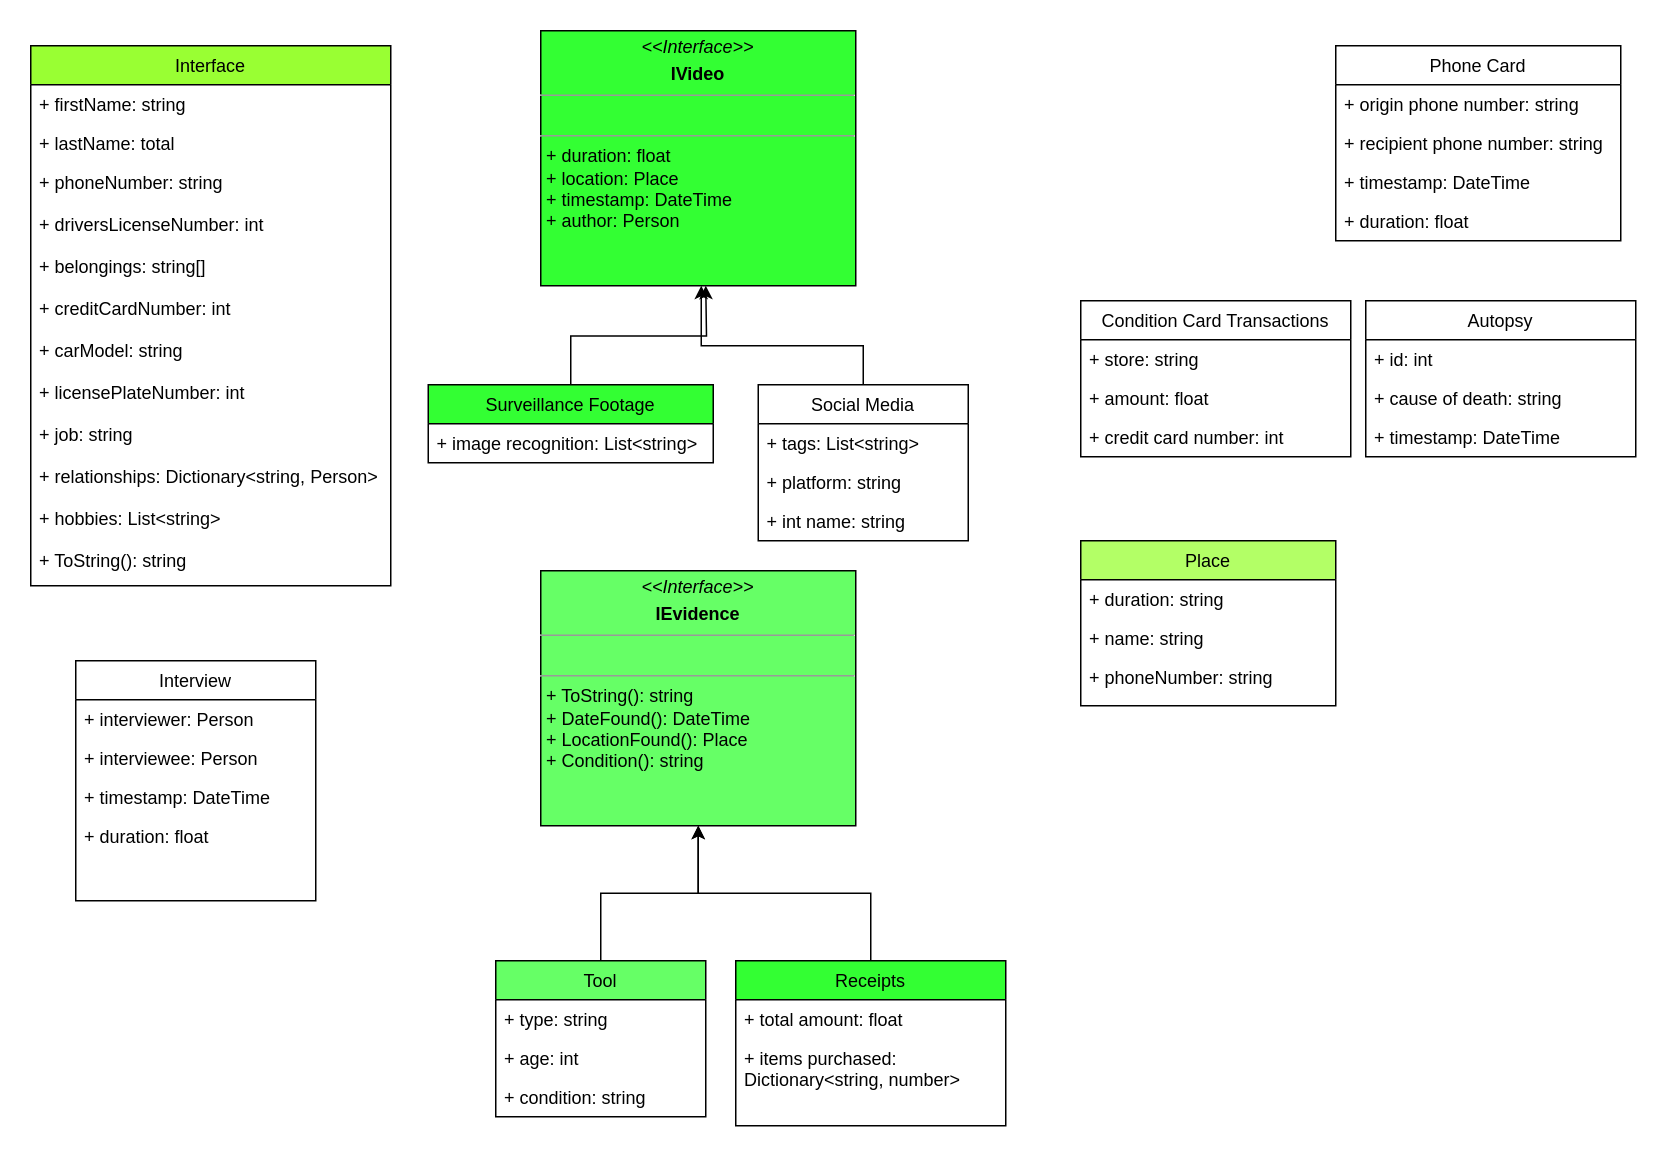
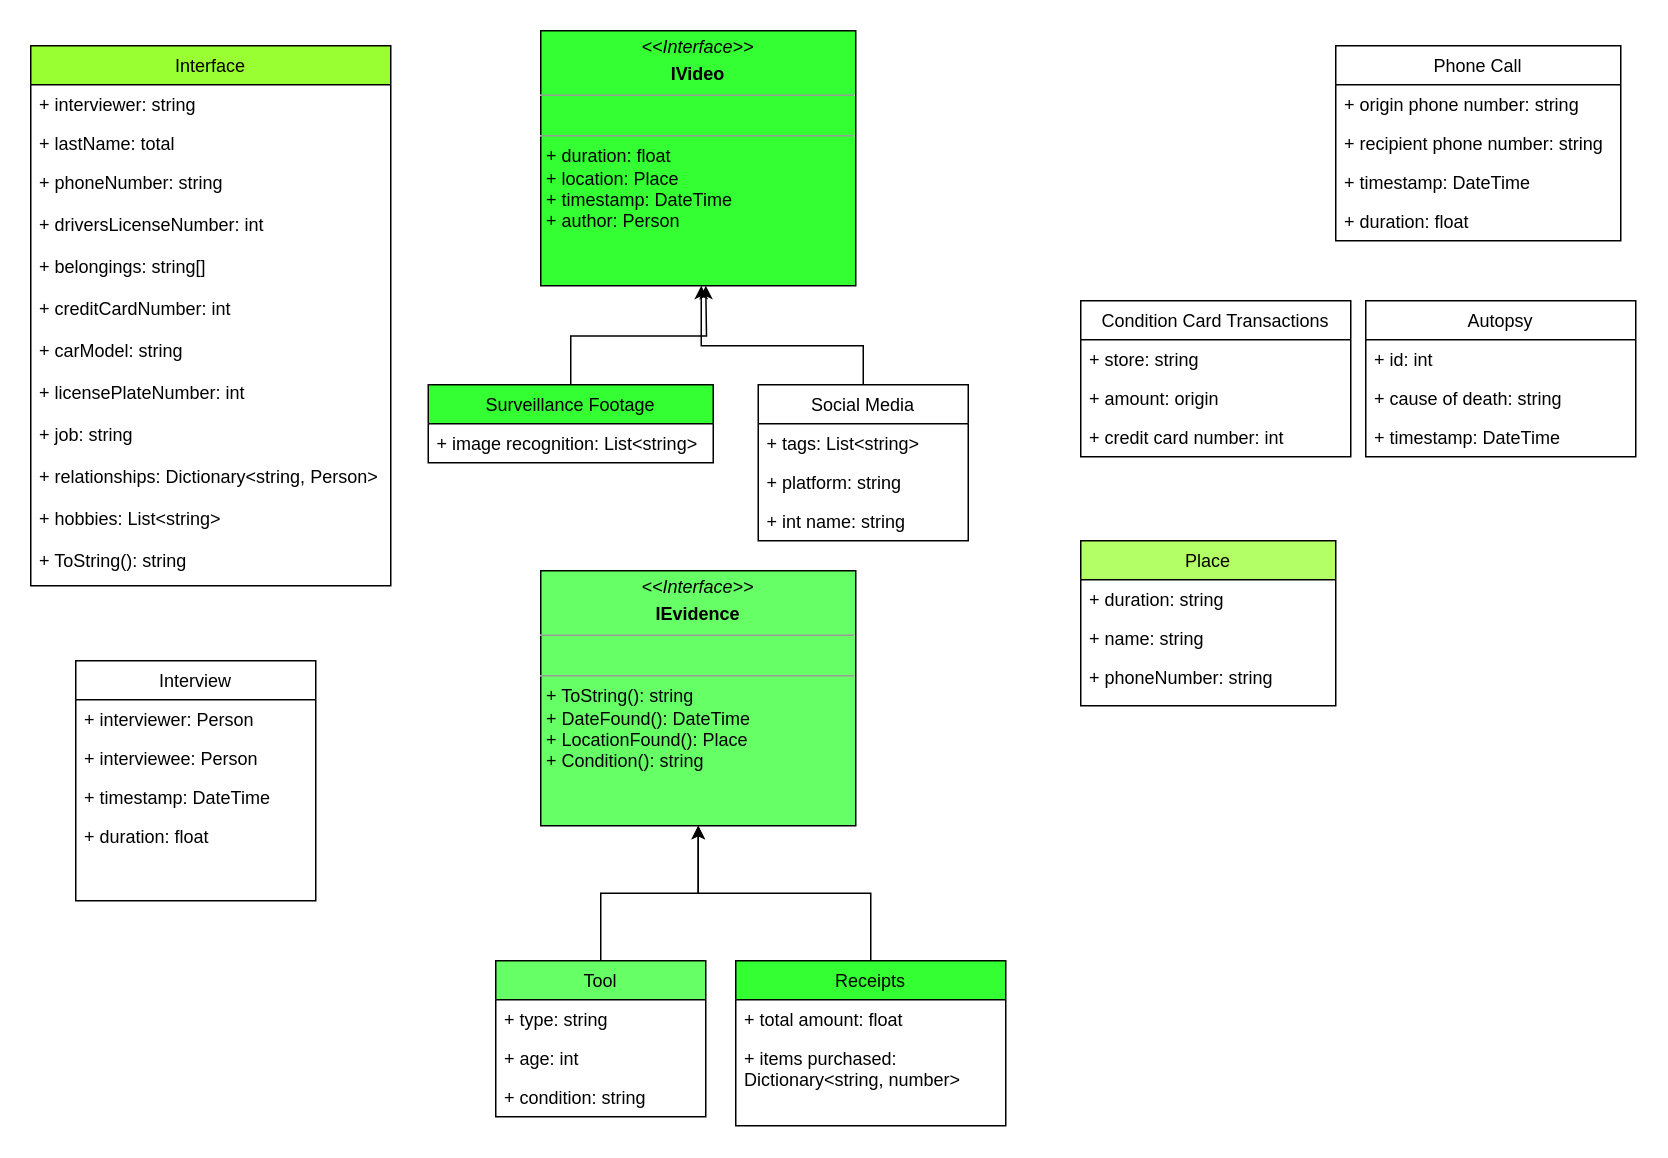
(1478, 66) -> (1478, 66)
(123, 105) -> (131, 105)
(1155, 399) -> (1158, 399)
